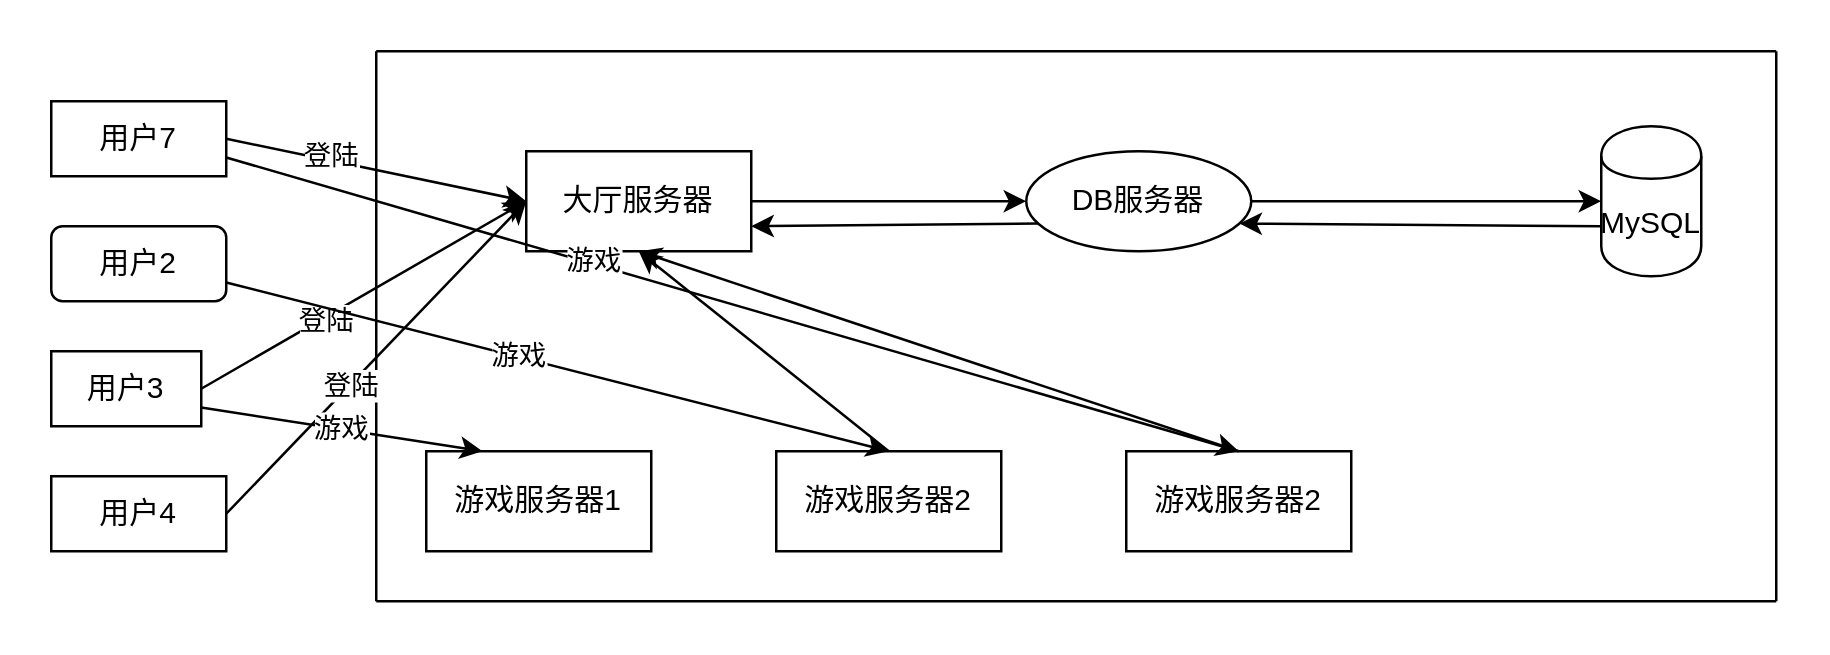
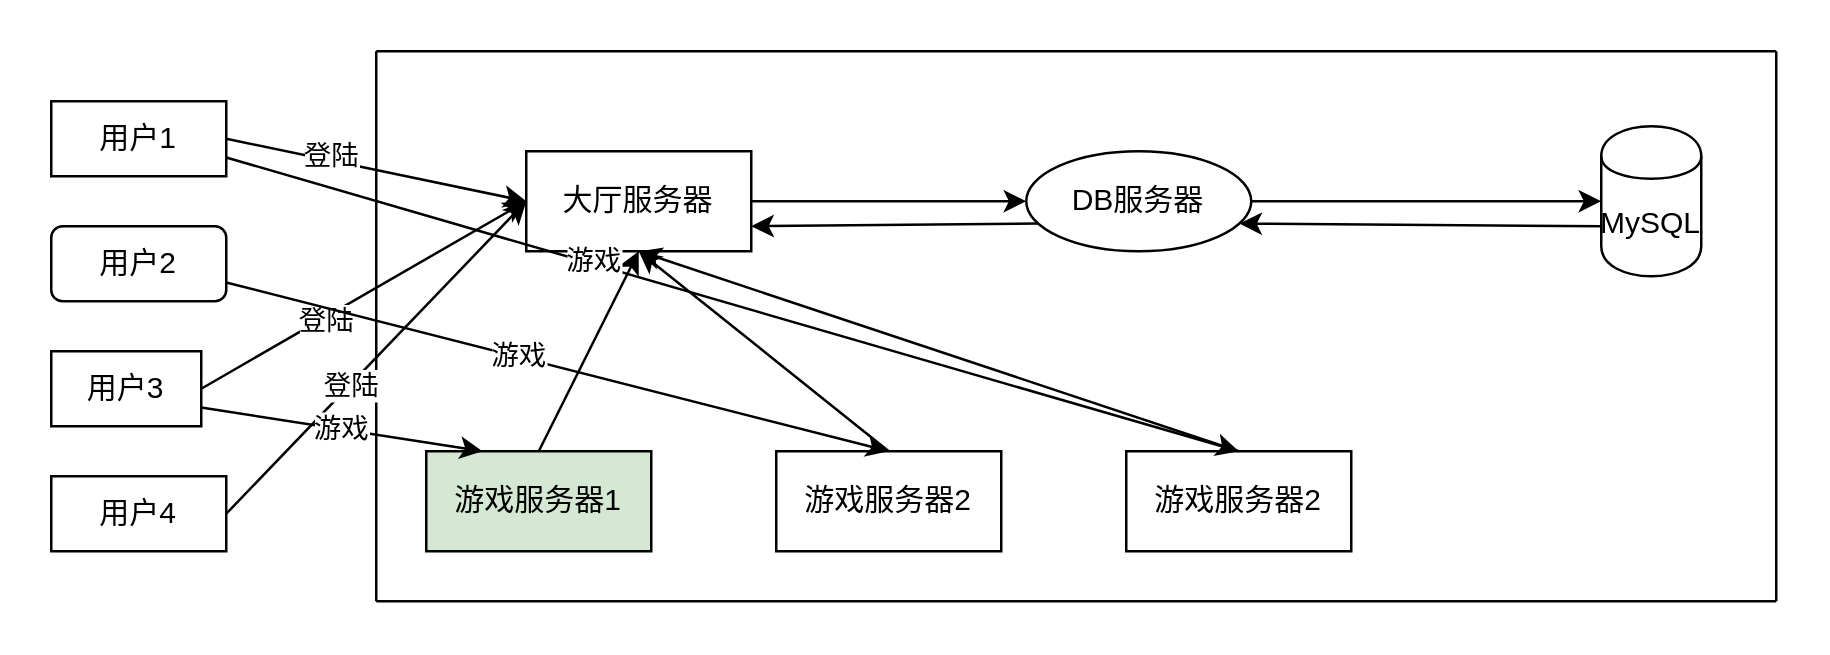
(139, 139) -> (139, 139)
none -> (603, 323)
(539, 501) -> (539, 501)
